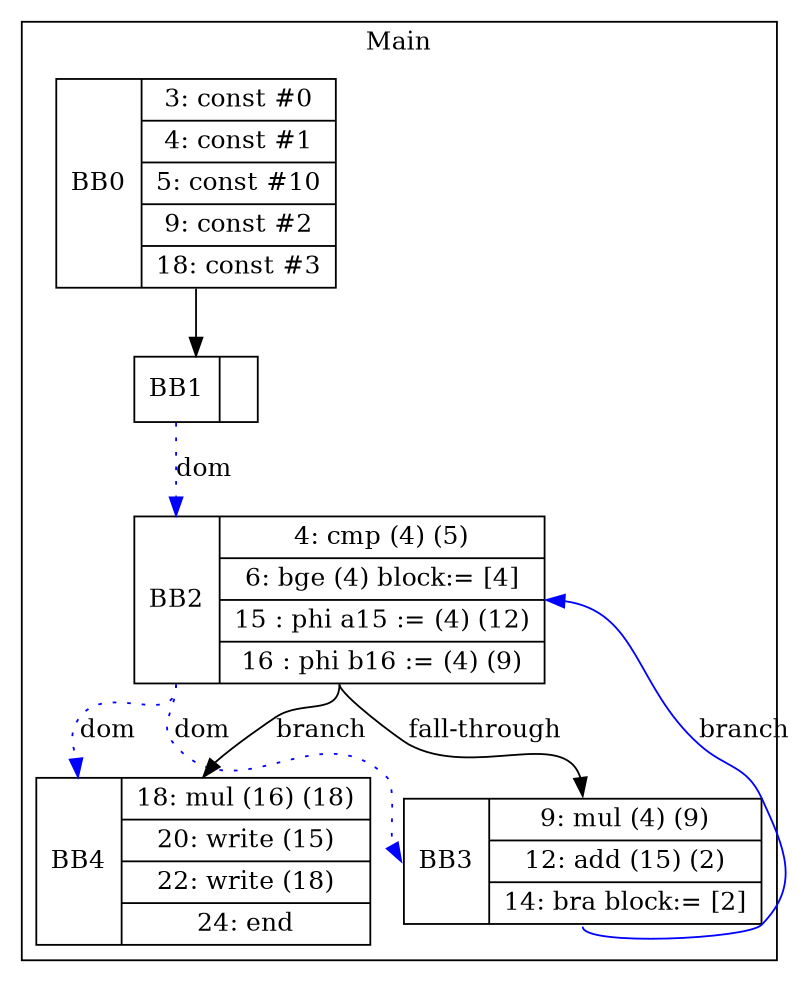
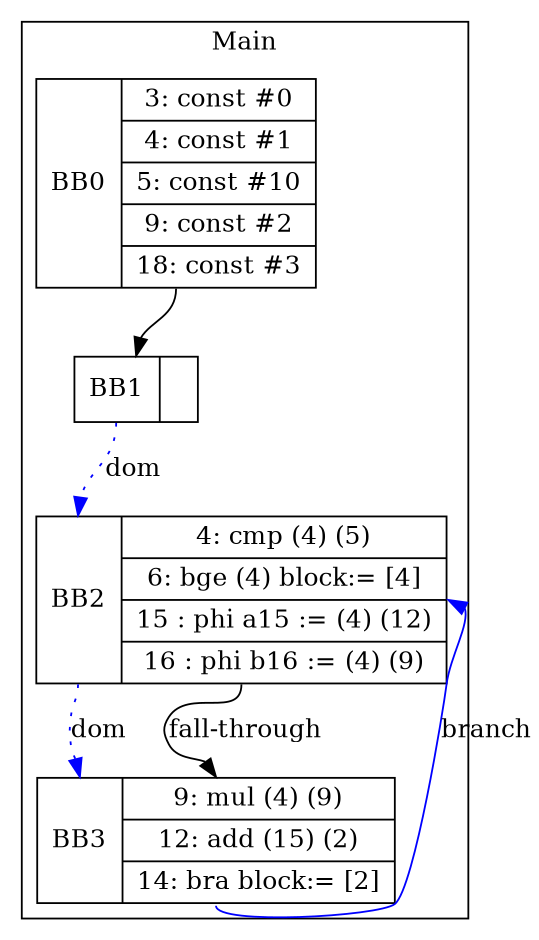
(203, 861) -> none
